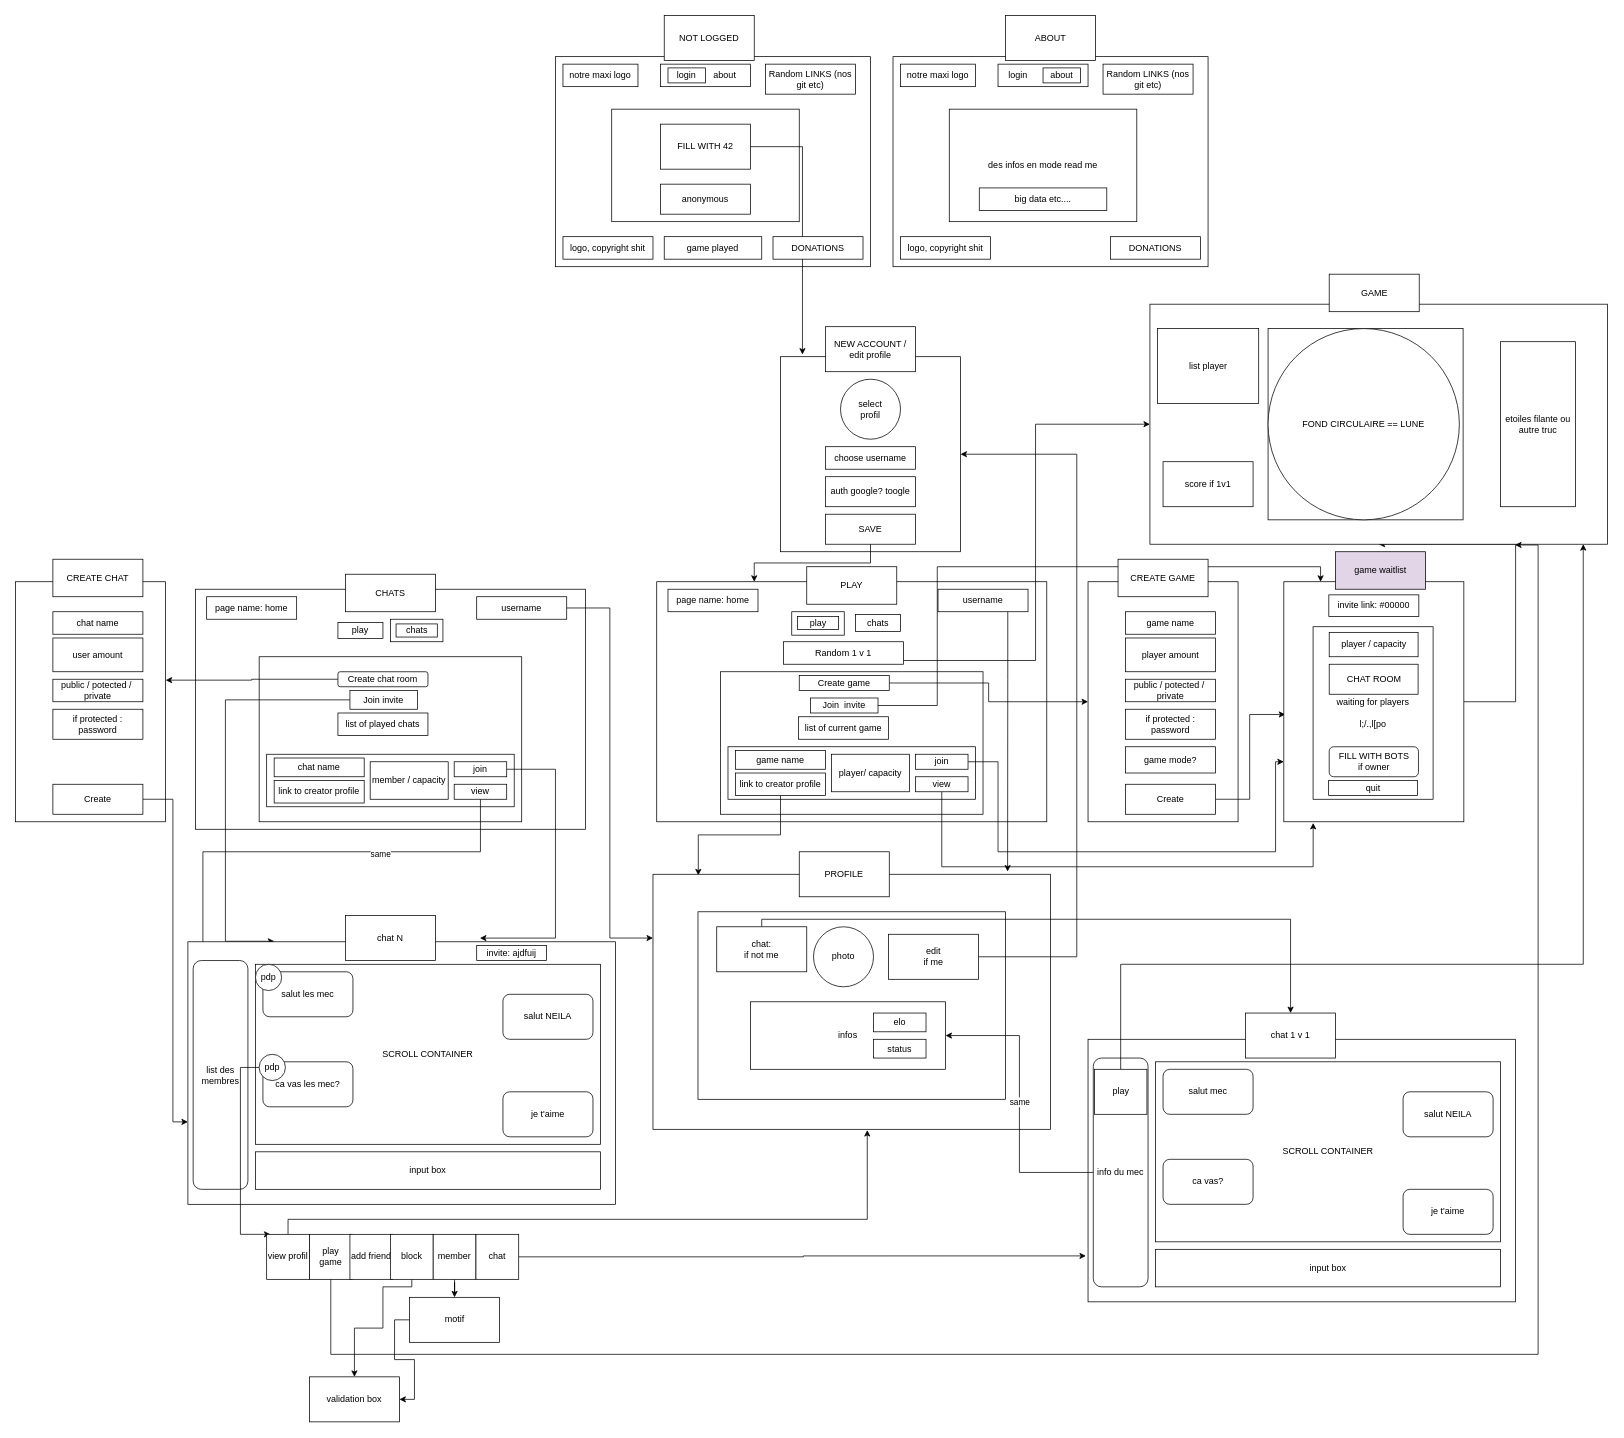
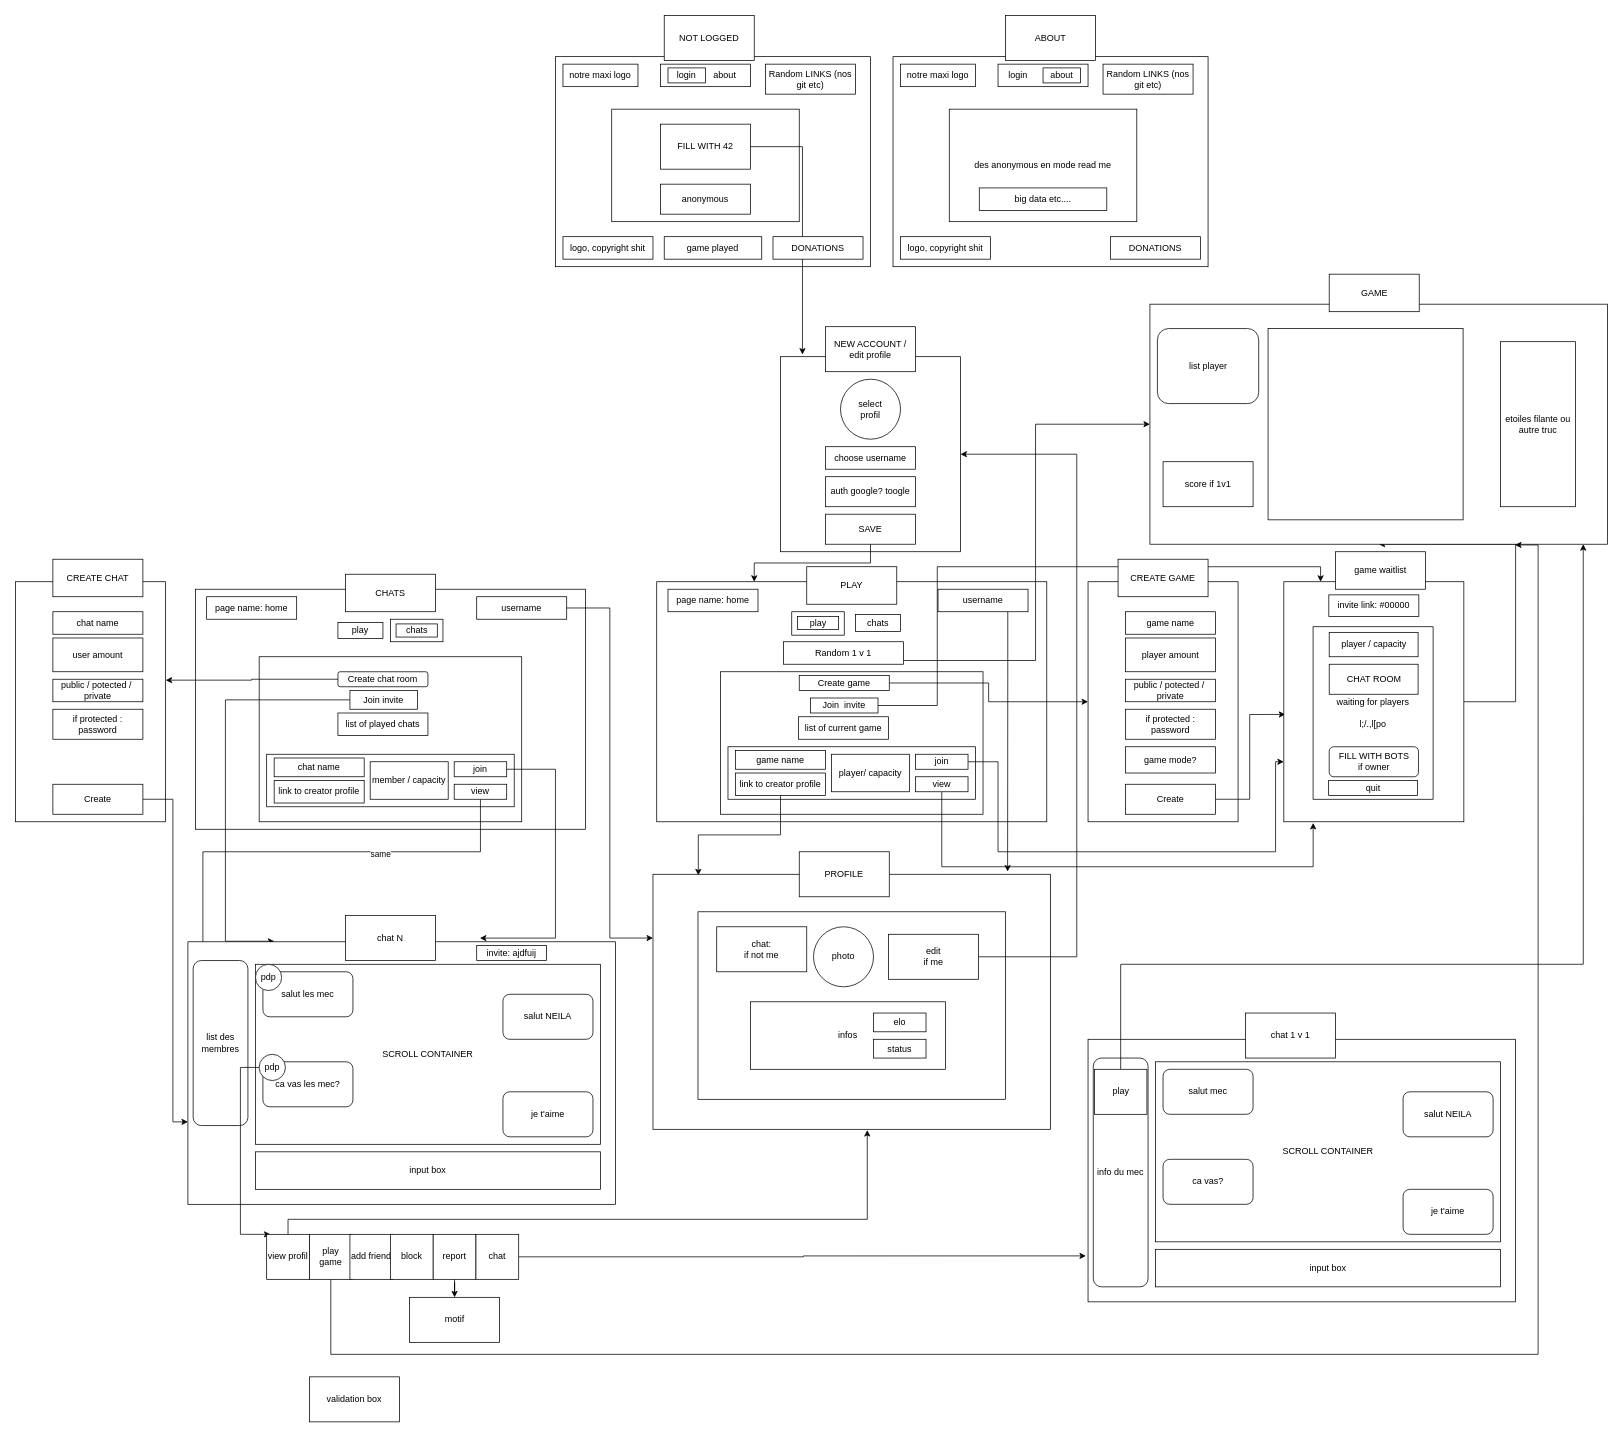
(1043, 165) -> (1043, 165)
(1208, 366) -> (1208, 366)
(1364, 424) -> none
(1380, 570) -> (1380, 570)
(1066, 919) -> none
(221, 1075) -> (221, 1043)
(1019, 1106) -> none
(455, 1257) -> (455, 1257)
(354, 1348) -> none
(402, 1359) -> none
